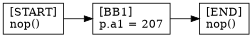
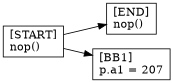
(181, 19) -> (81, 30)
